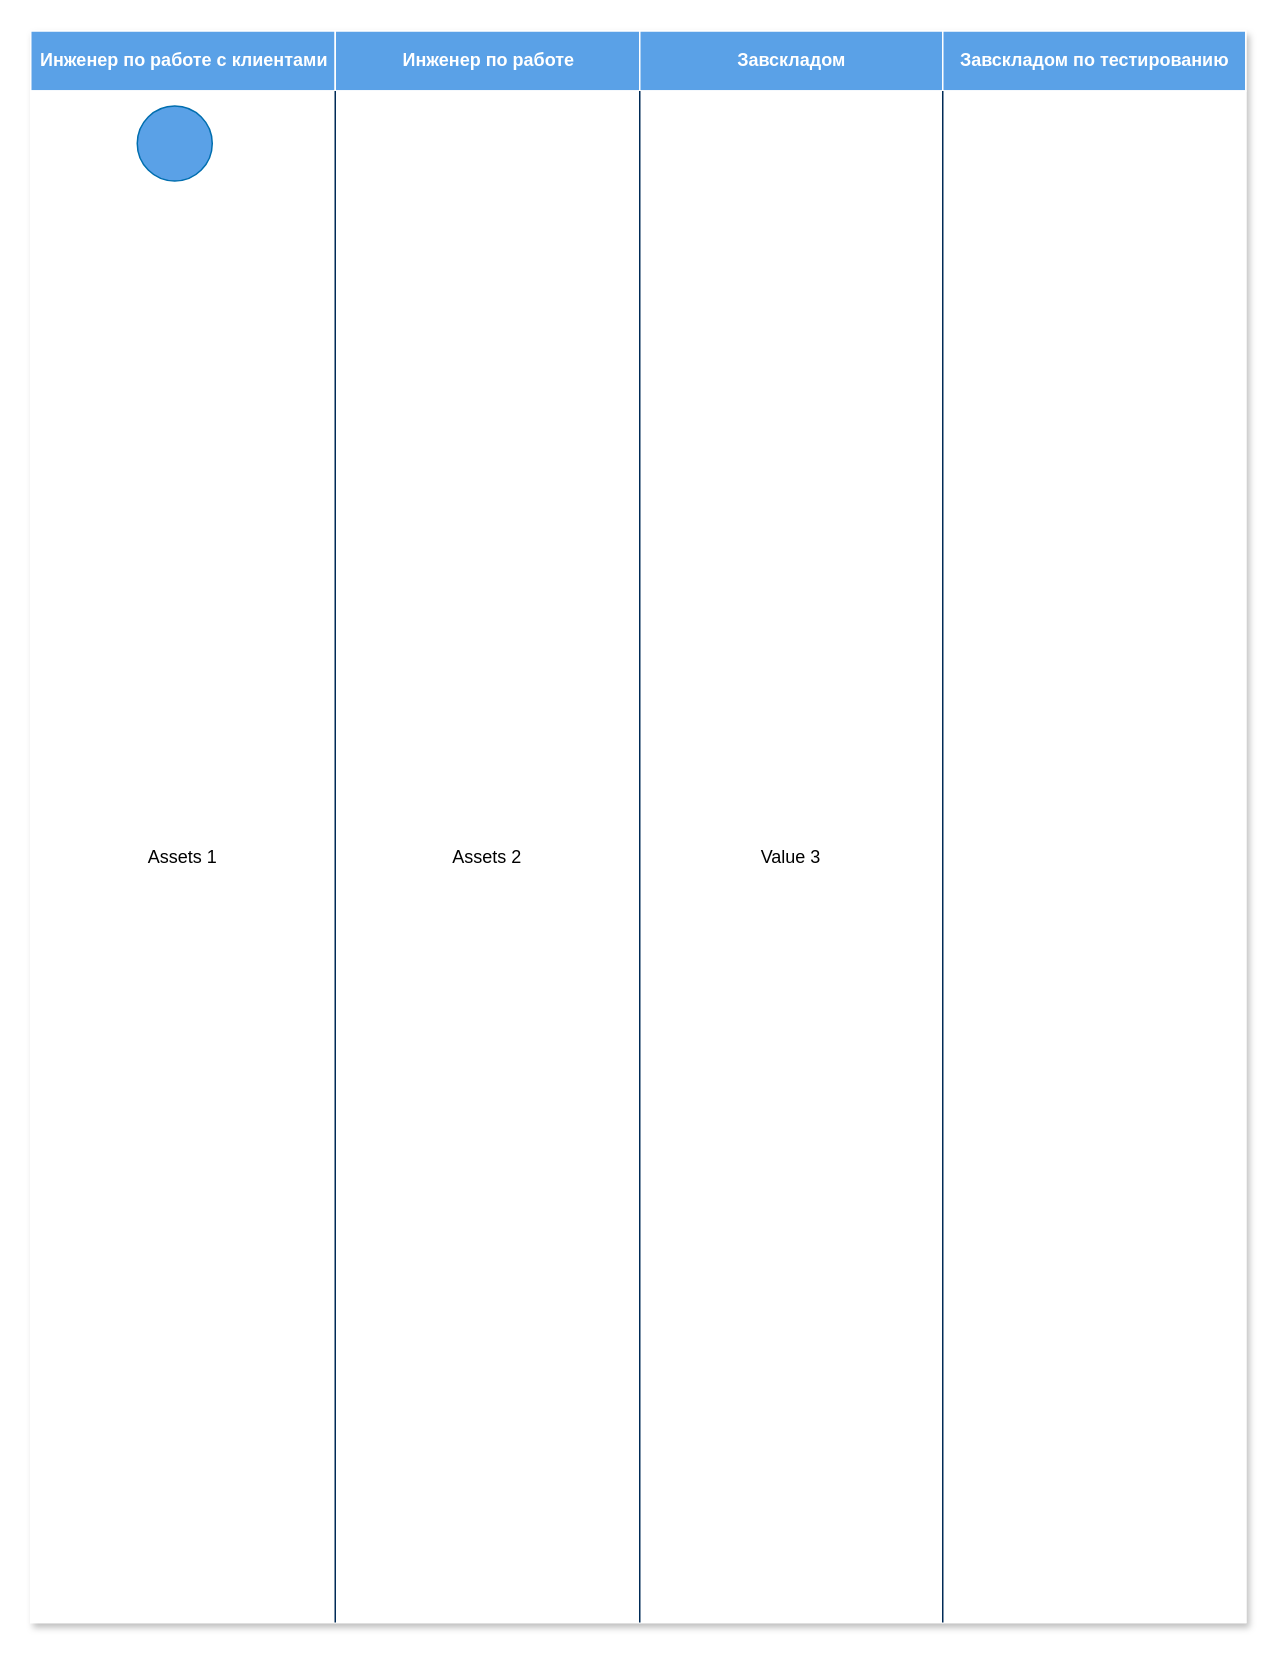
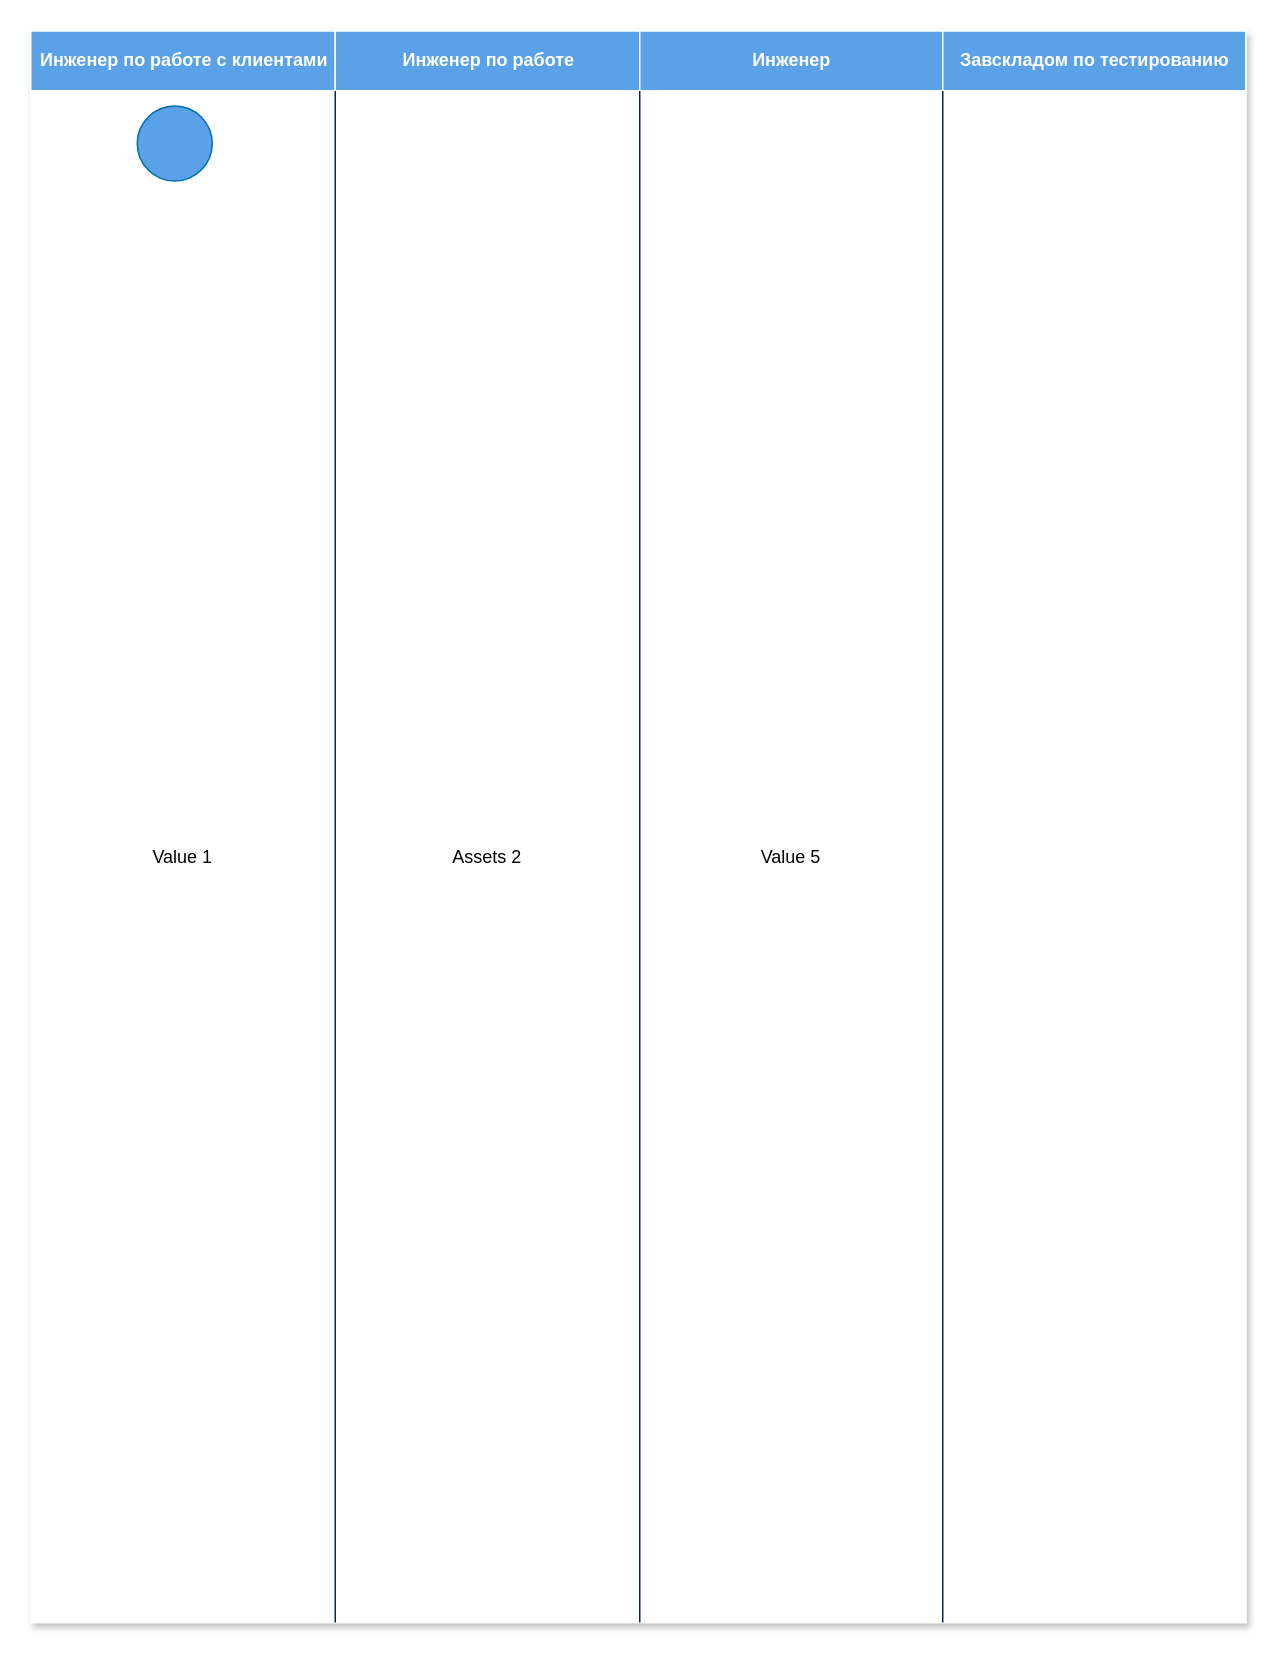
(792, 61) -> (792, 61)
(183, 857) -> (183, 857)
(791, 857) -> (791, 857)
